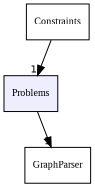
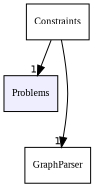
(43, 125) -> (68, 89)
